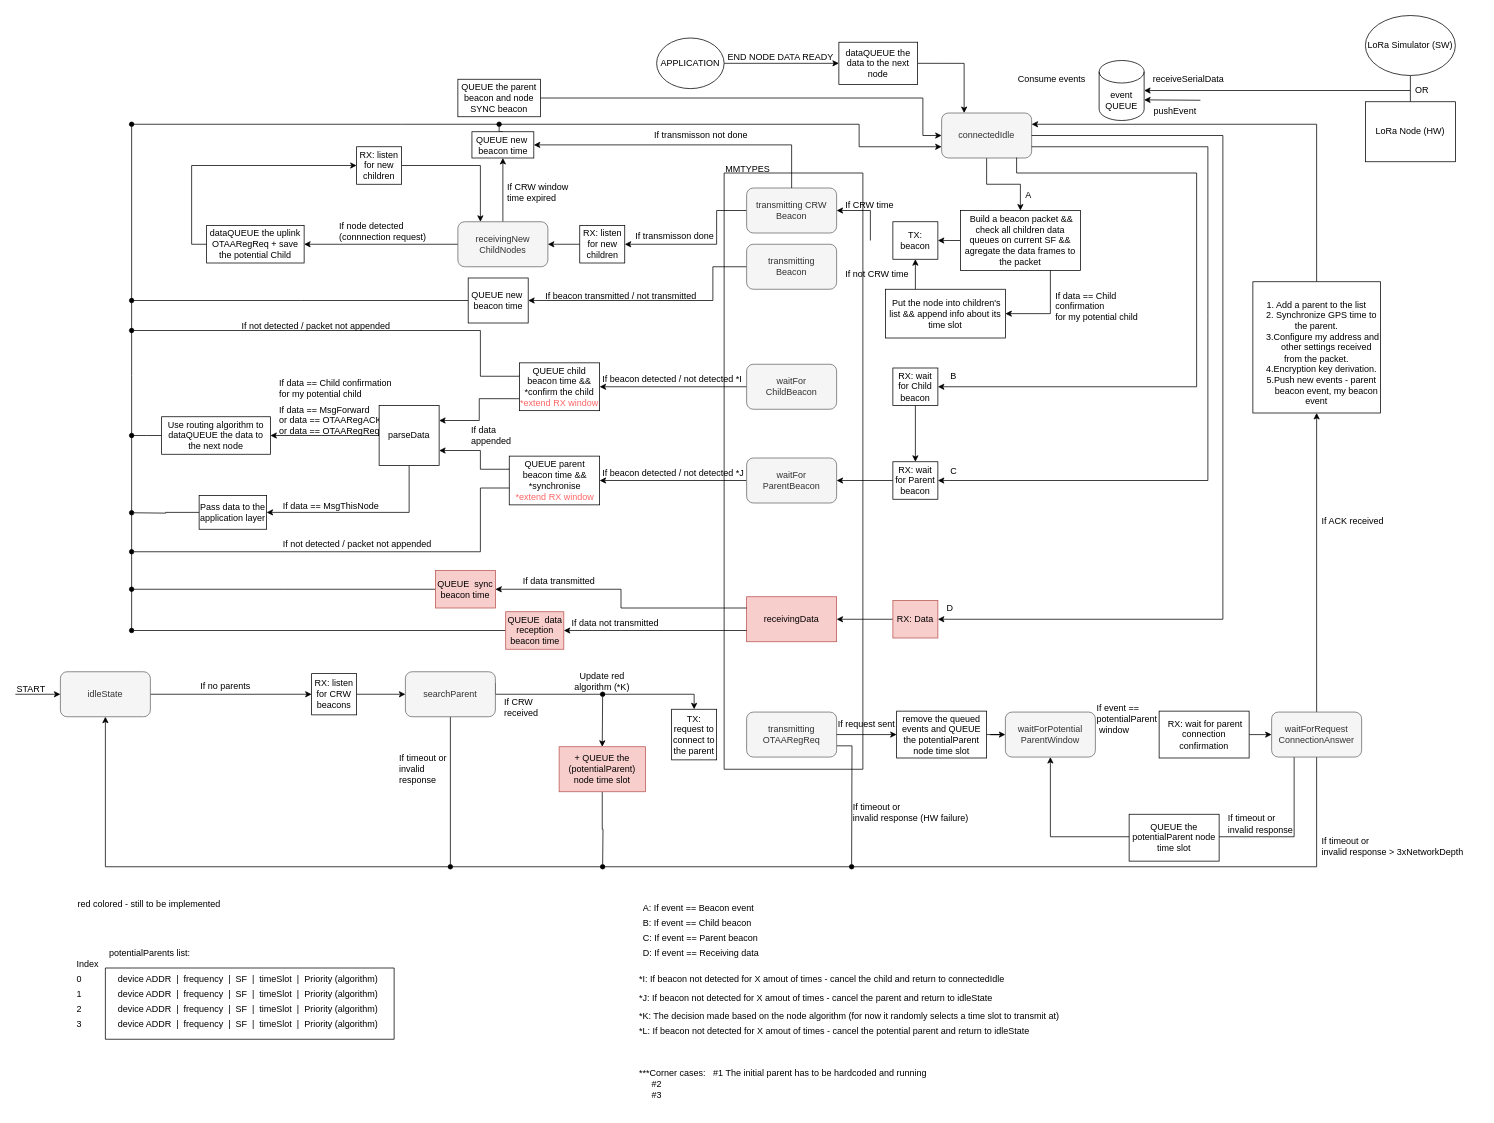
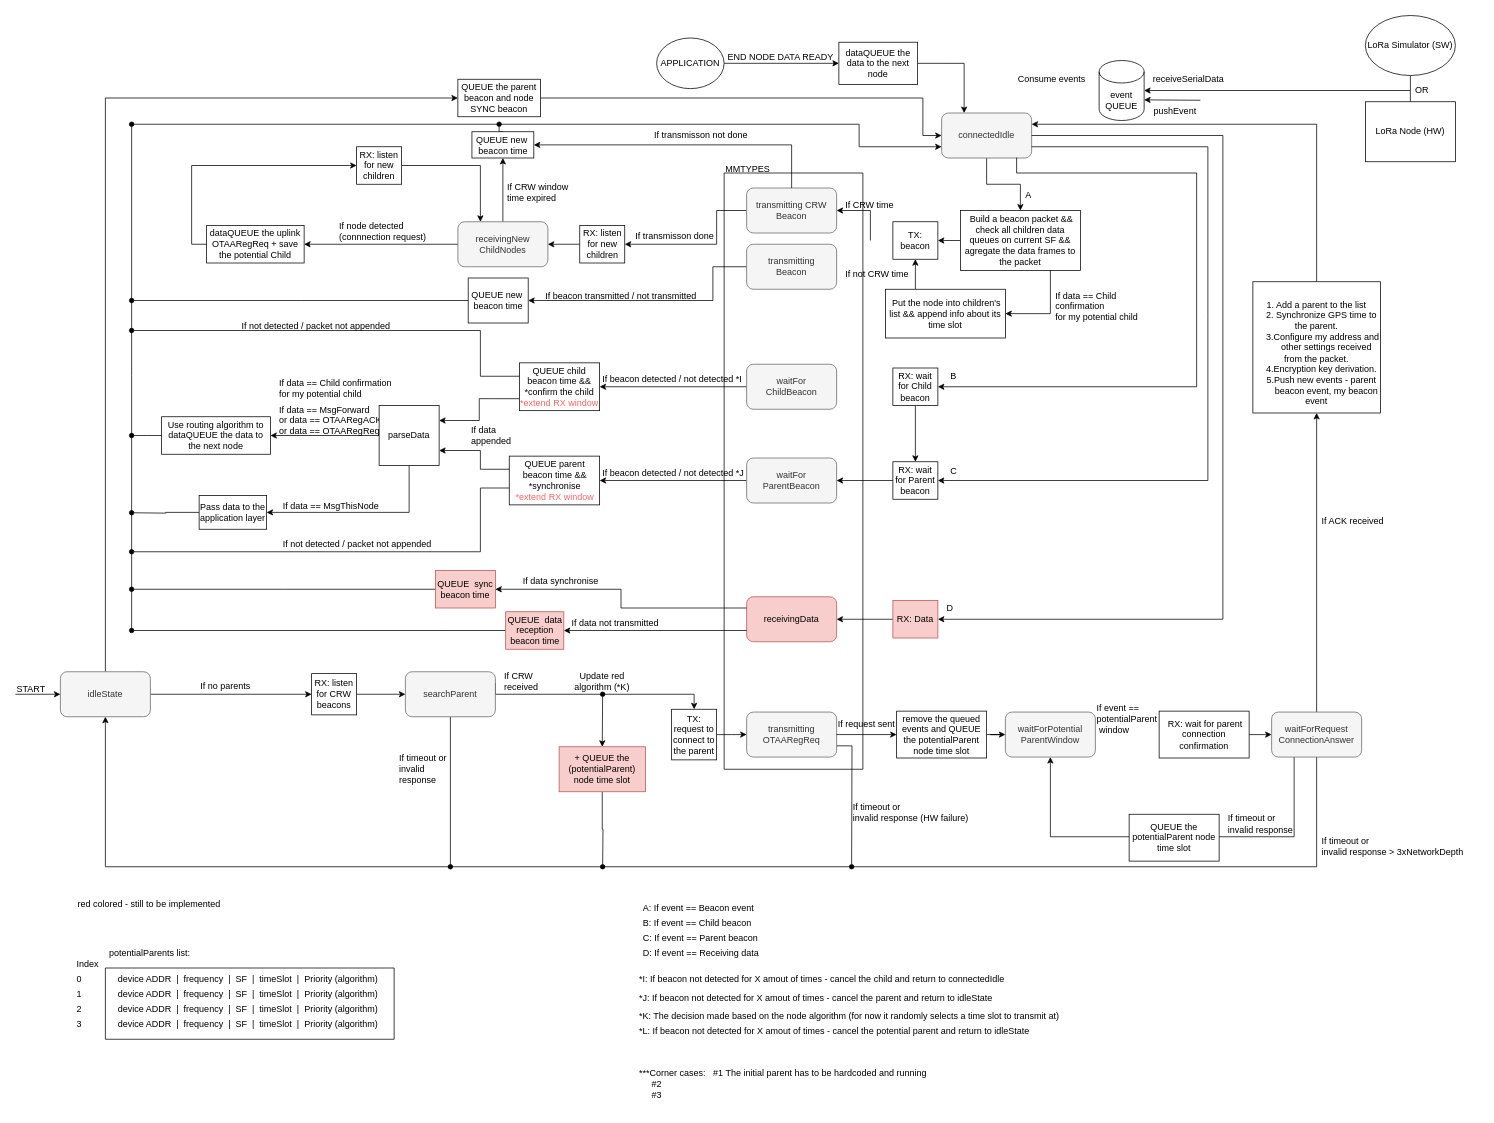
none -> (105, 384)
(567, 582) -> (567, 582)
(792, 619) -> (792, 619)
(527, 707) -> (527, 681)
none -> (729, 734)
